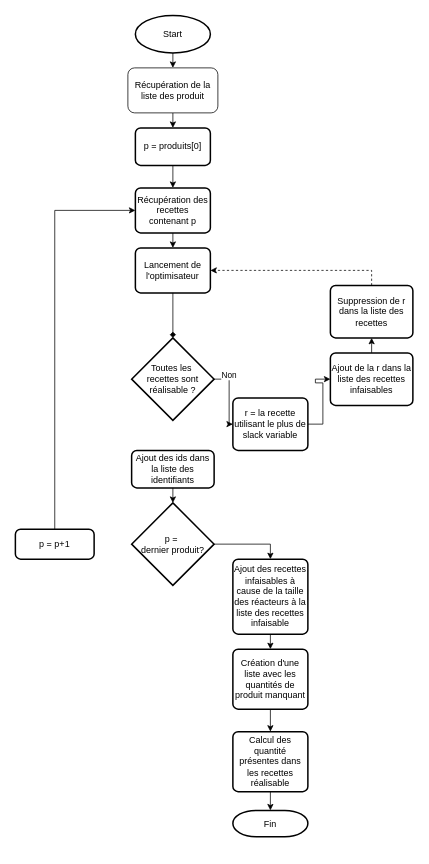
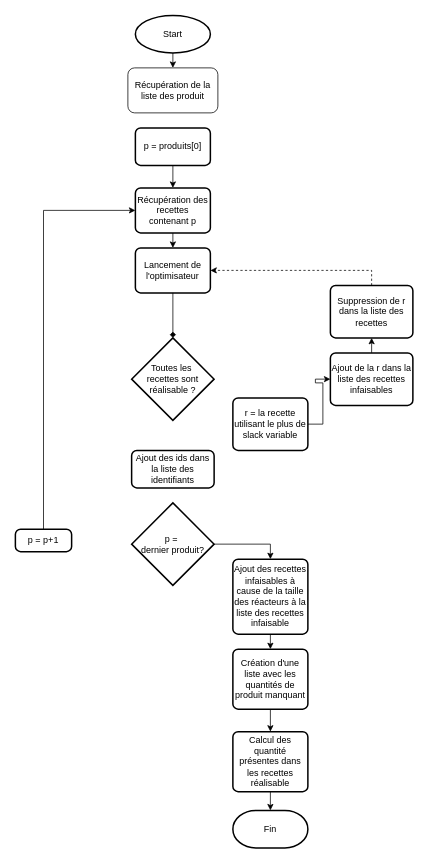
(173, 121) -> none
(224, 379) -> none
(173, 496) -> none
(55, 544) -> (44, 540)
(270, 824) -> (270, 829)
